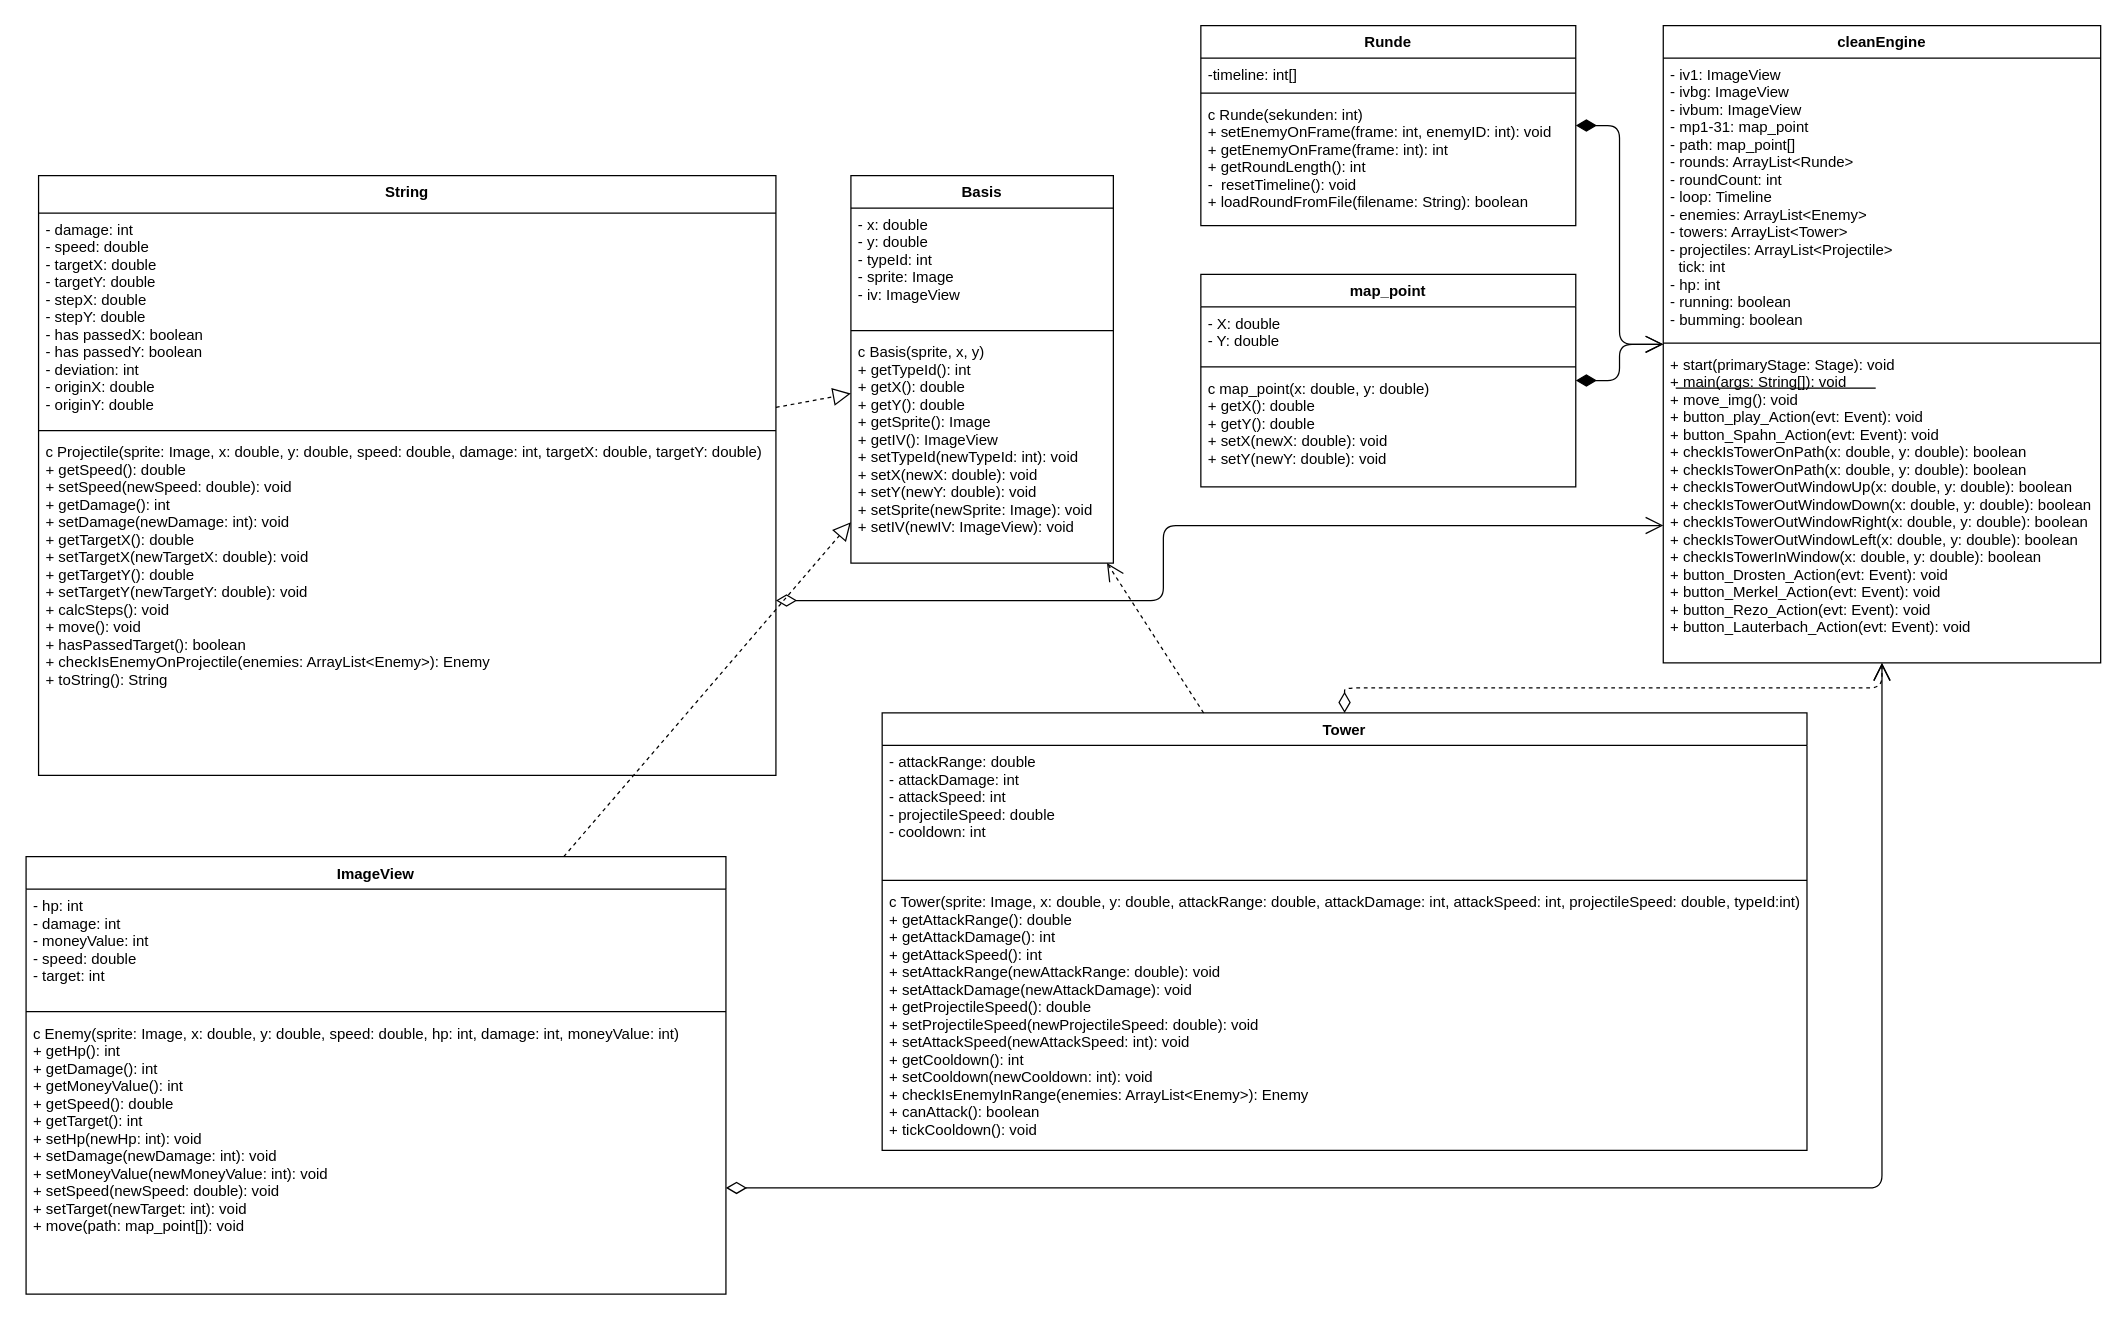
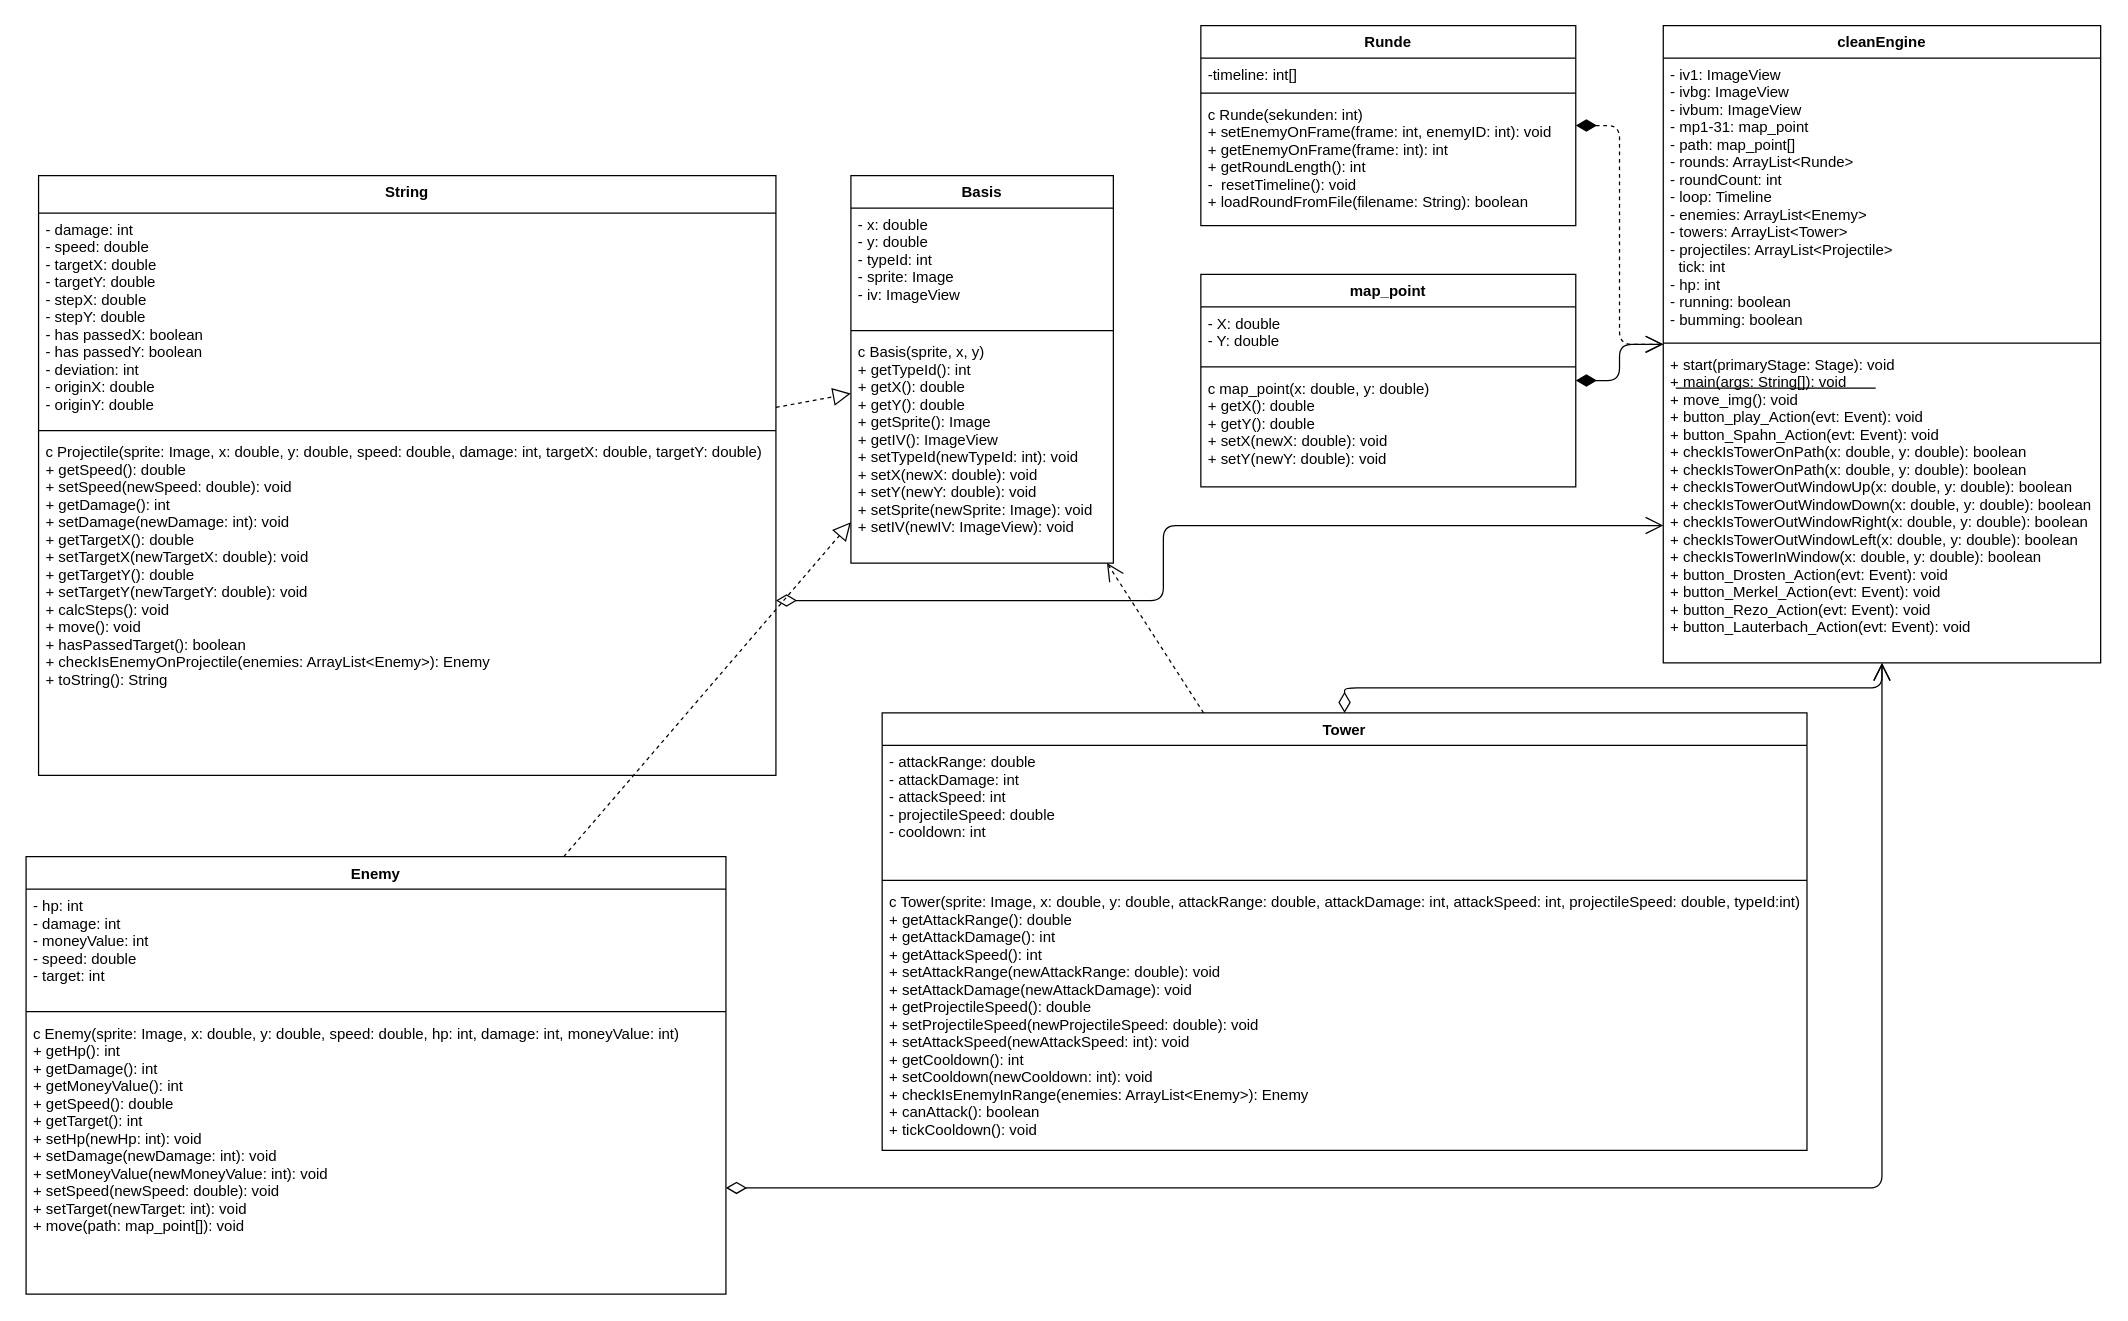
(1619, 227) -> (1619, 227)
(1610, 688) -> (1610, 688)
(375, 874) -> (375, 874)
